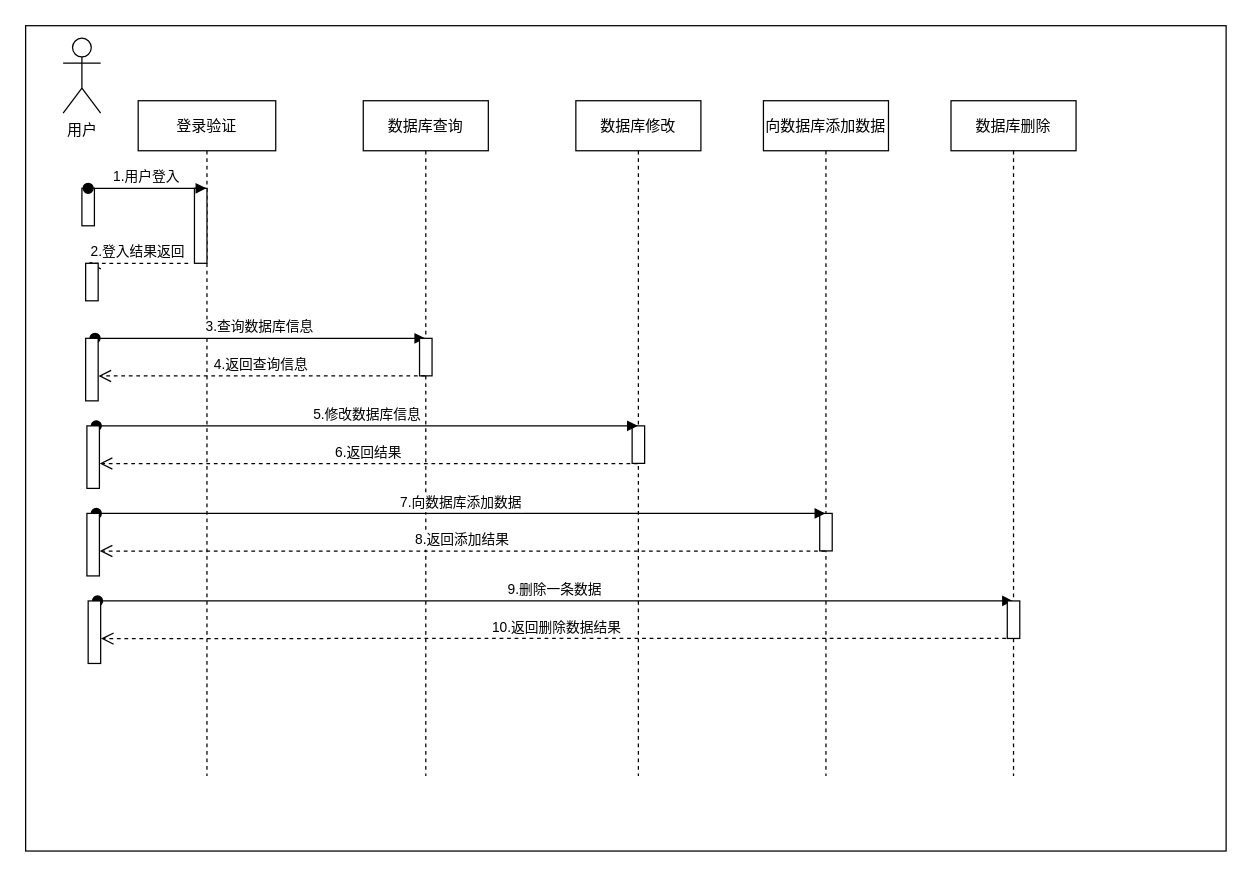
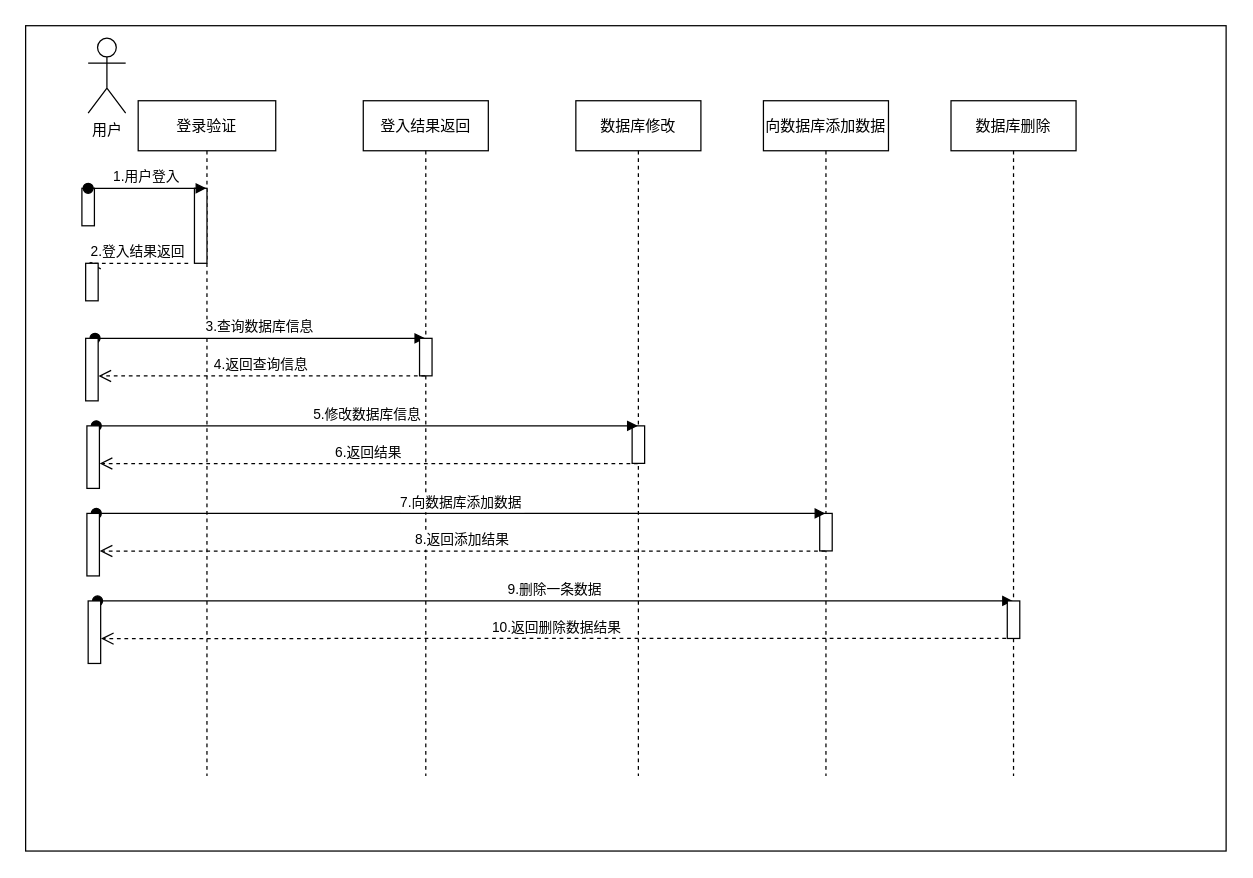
(82, 76) -> (107, 76)
(425, 126) -> (425, 126)
